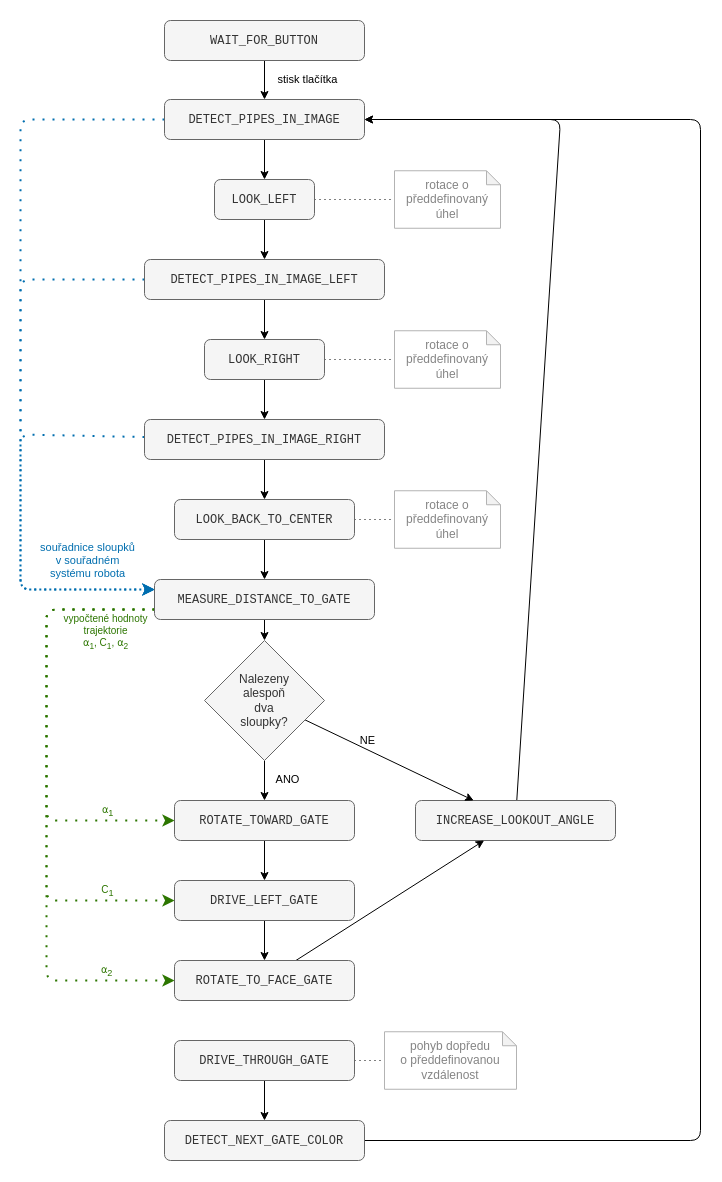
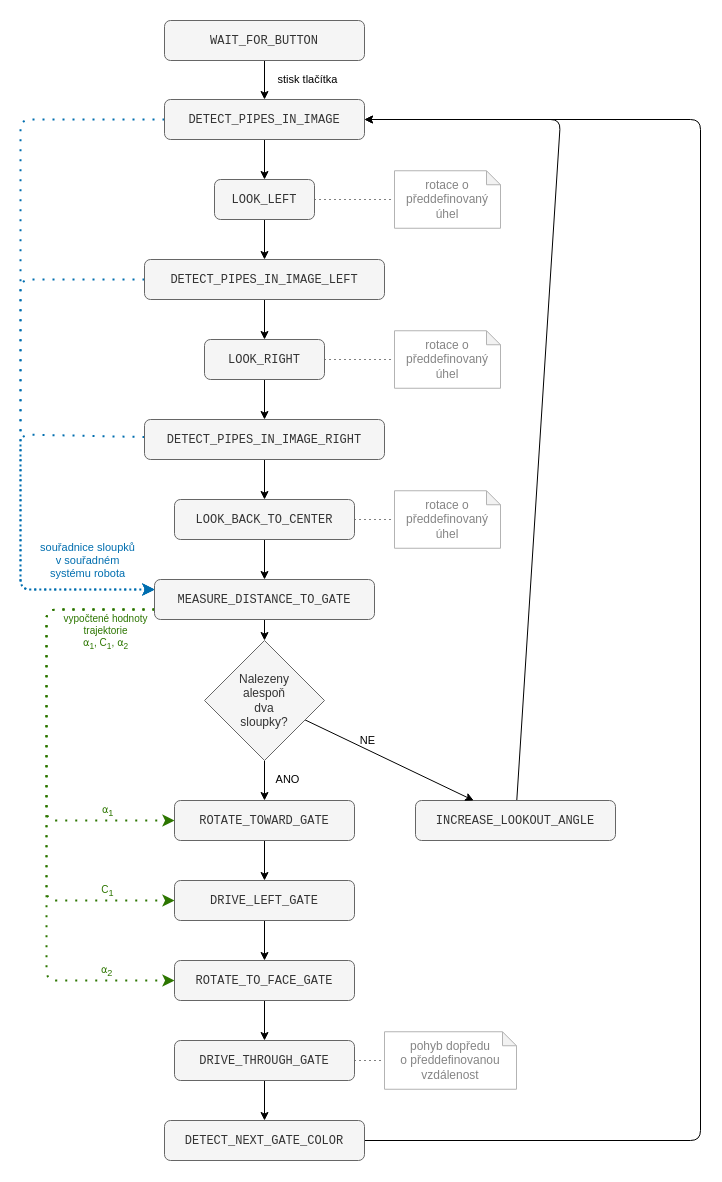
(387, 902) -> (265, 1017)
